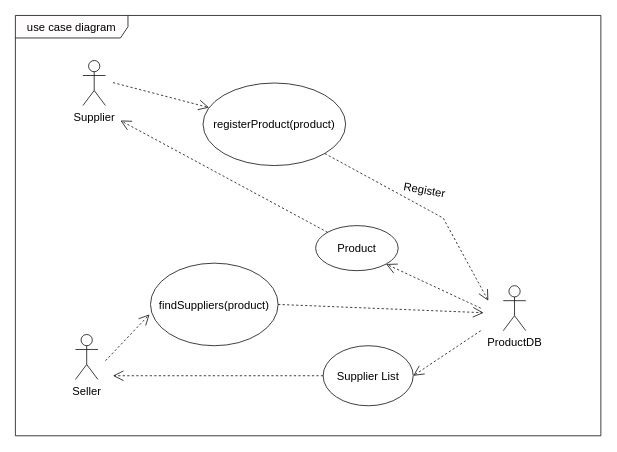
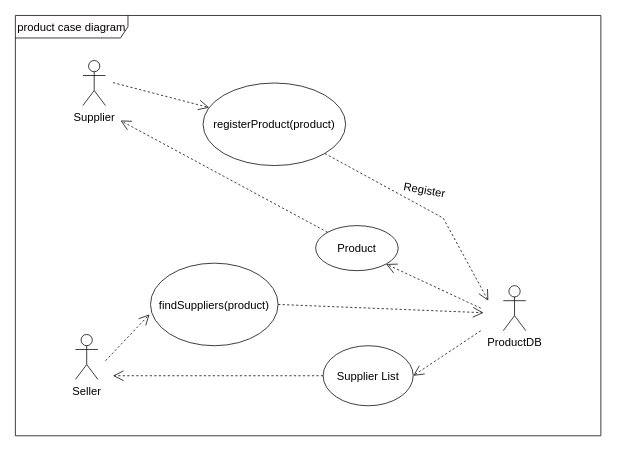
(72, 27) -> (72, 27)
